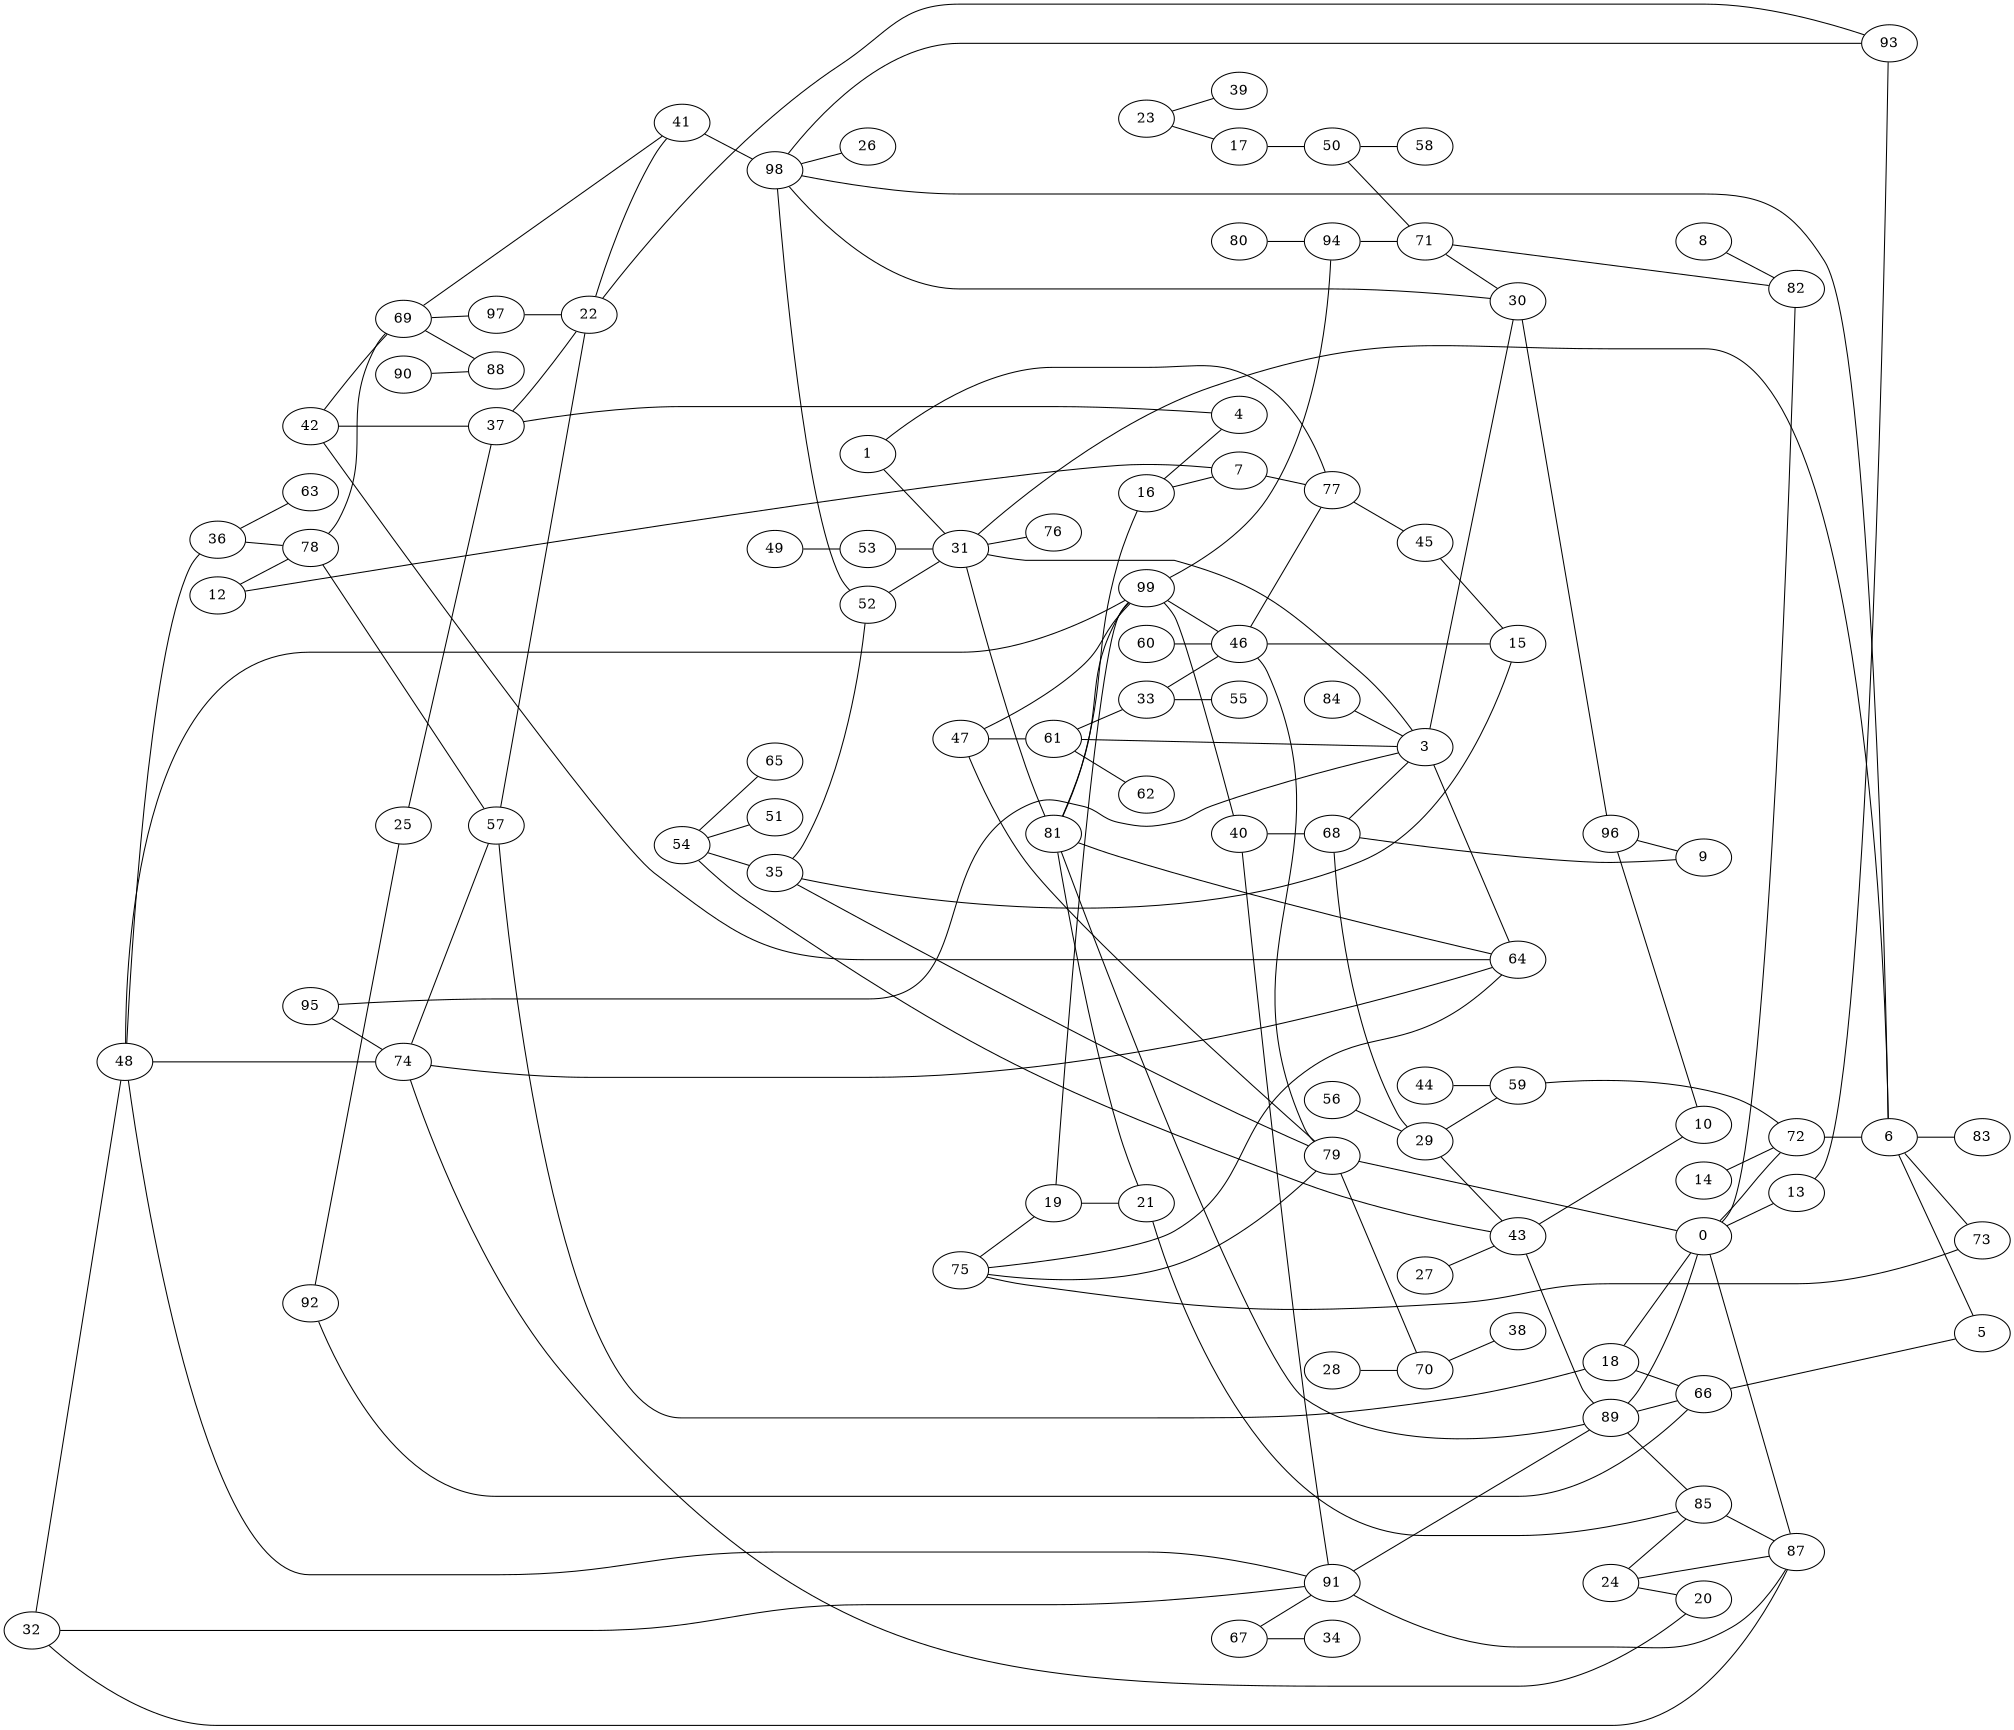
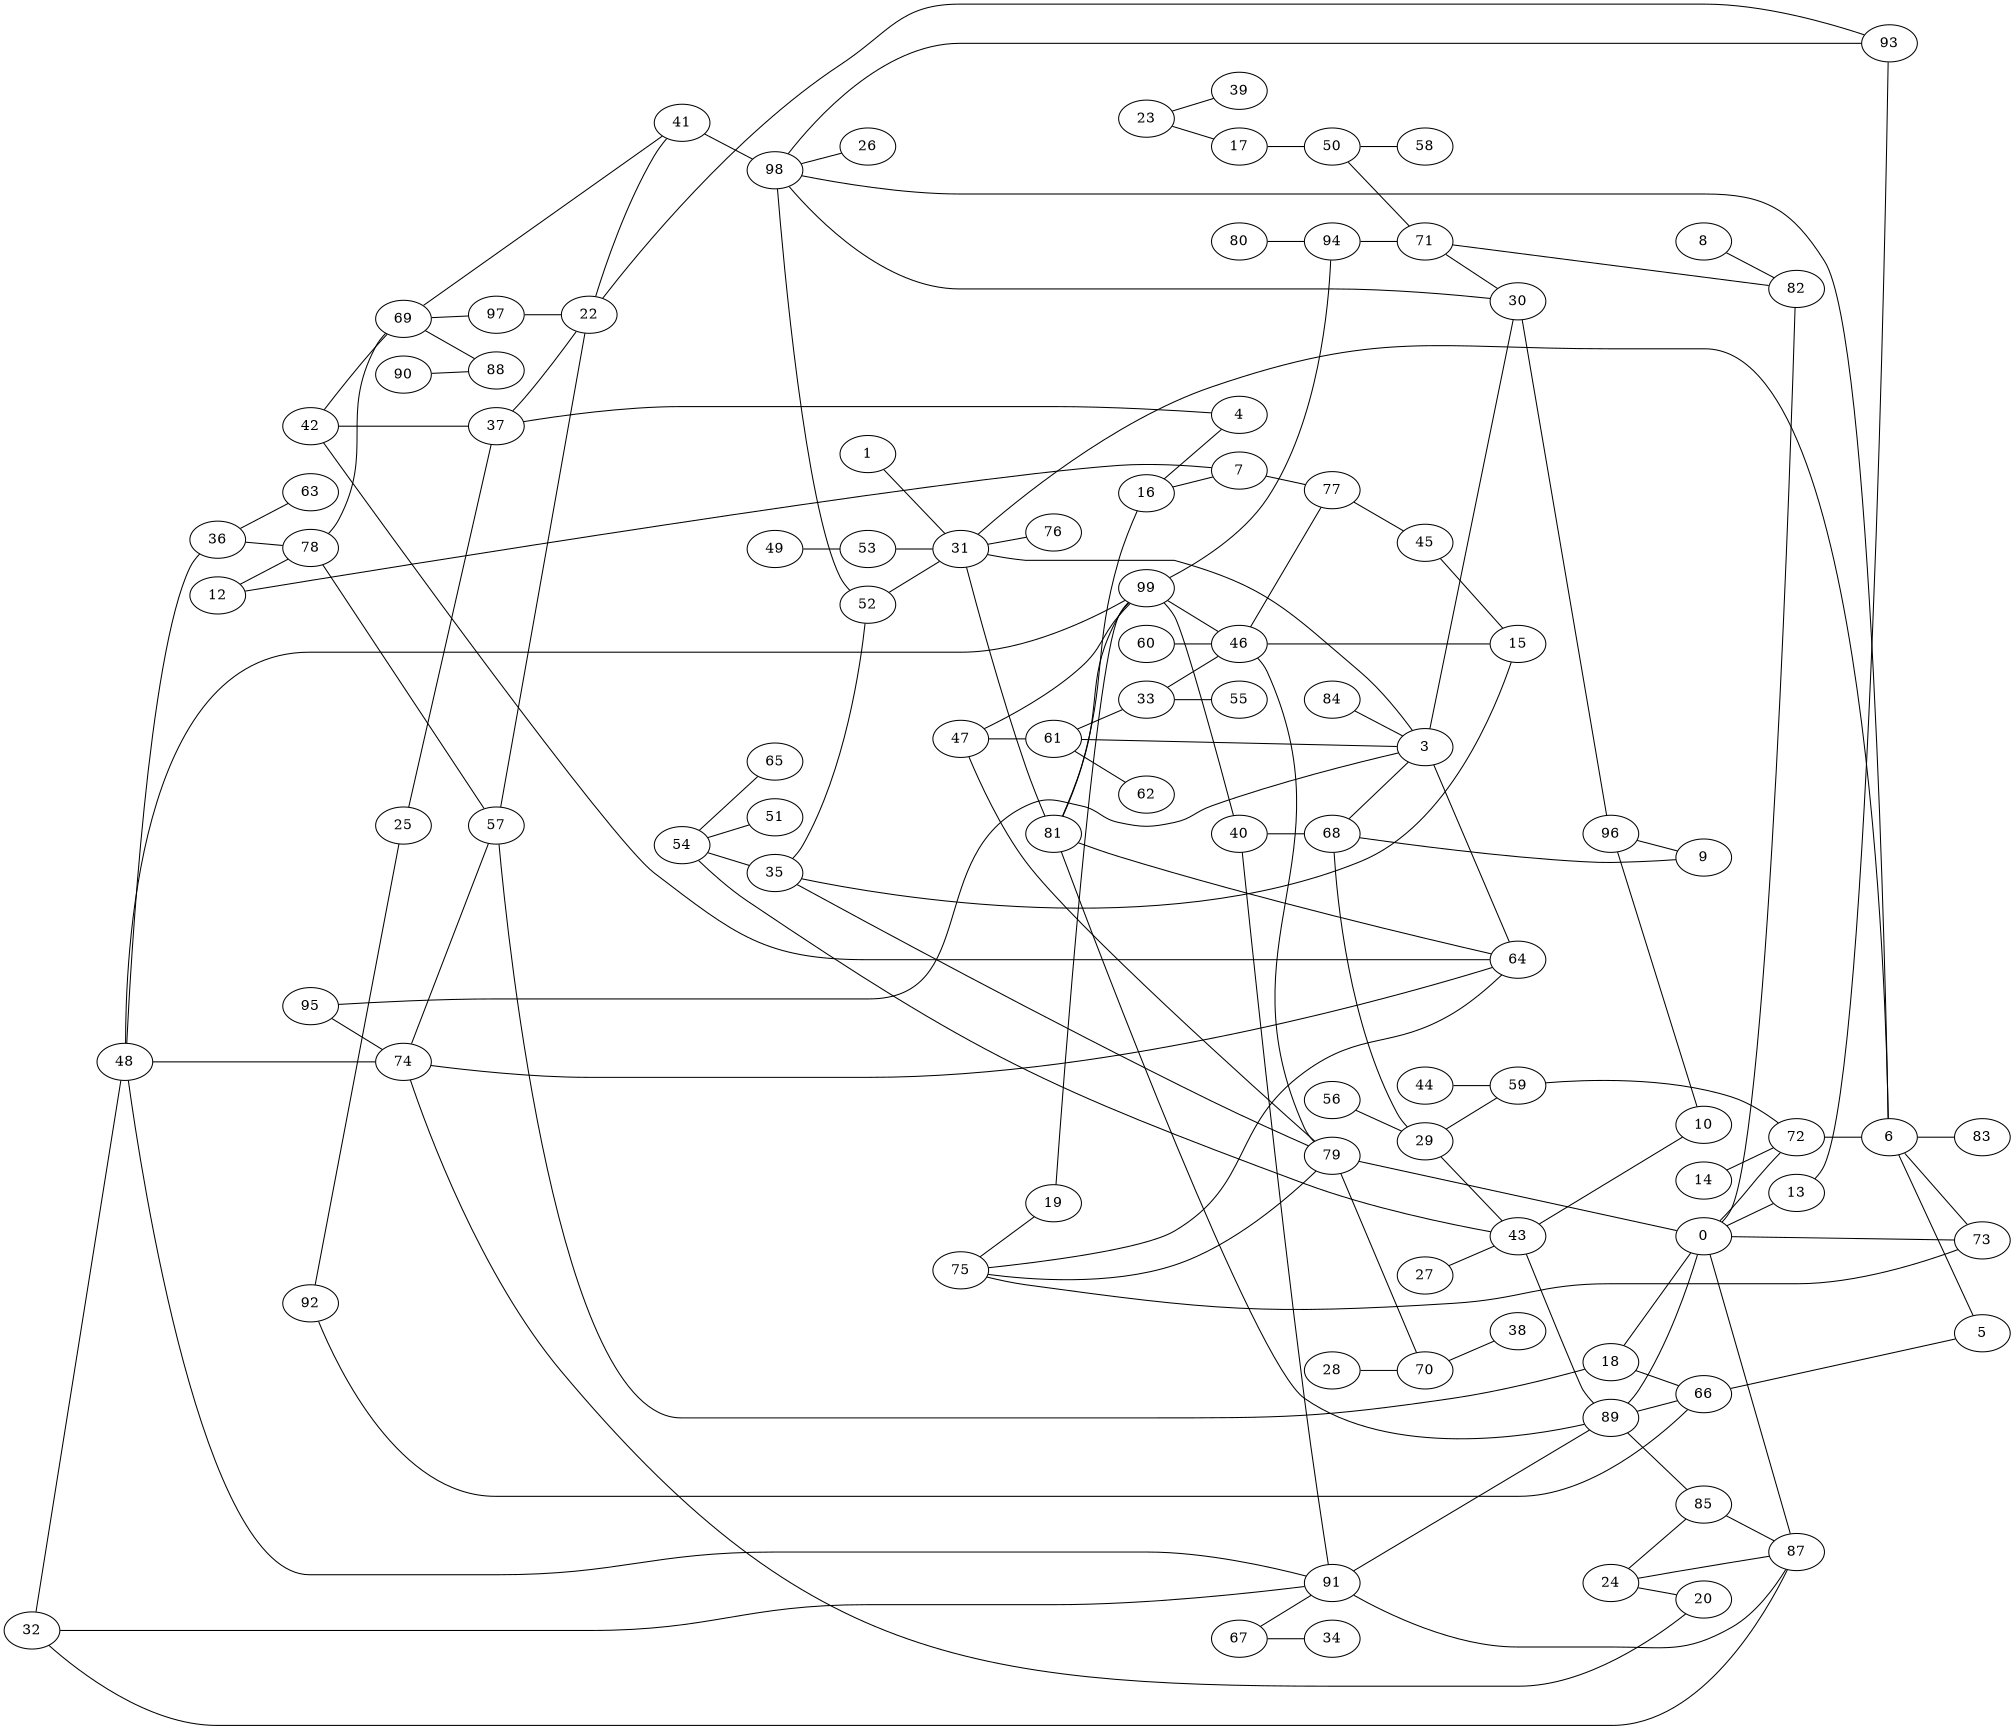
(1122, 367) -> none
(1146, 1203) -> none
none -> (1843, 1238)
